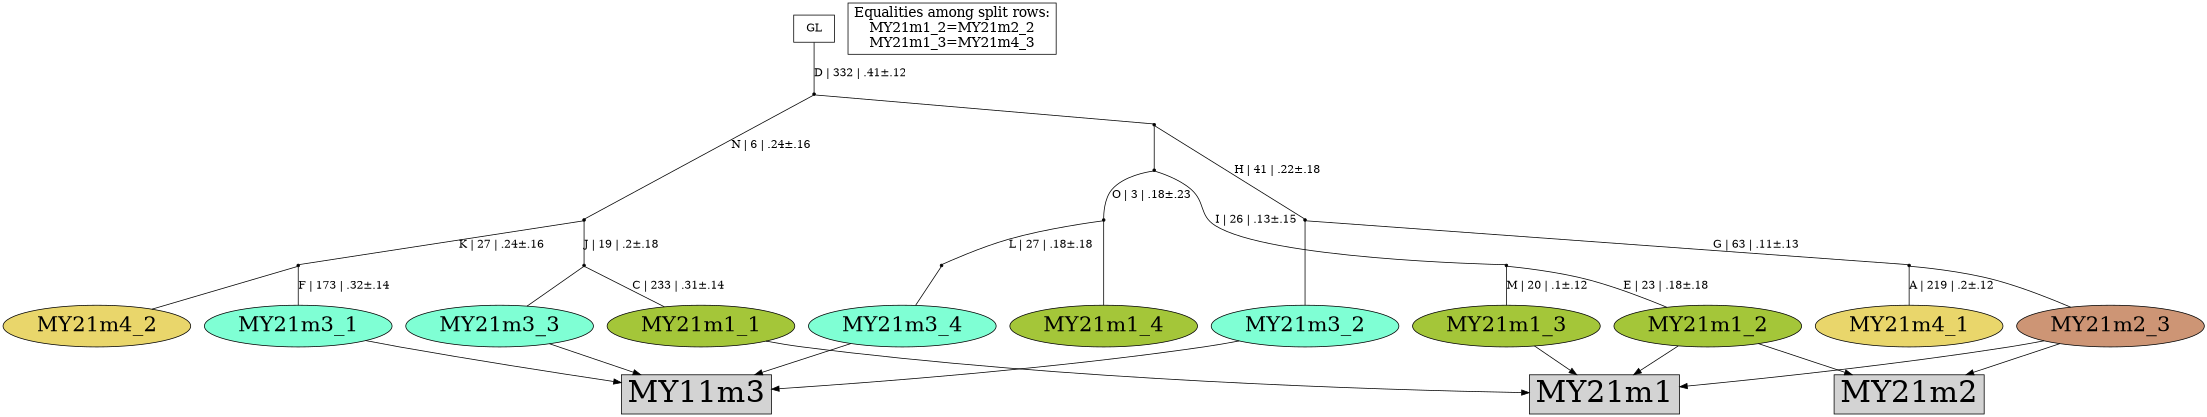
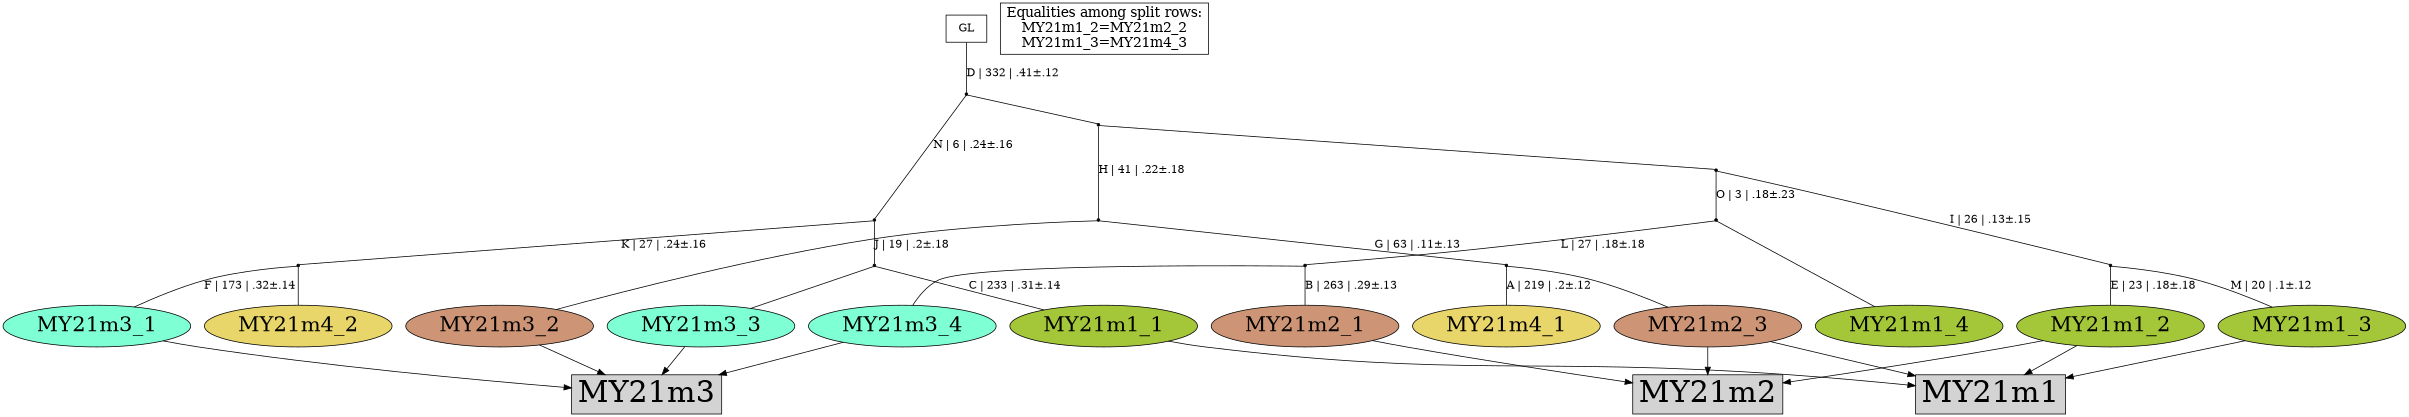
none -> (1305, 326)
(1305, 326) -> (500, 326)
(696, 394) -> (647, 394)
